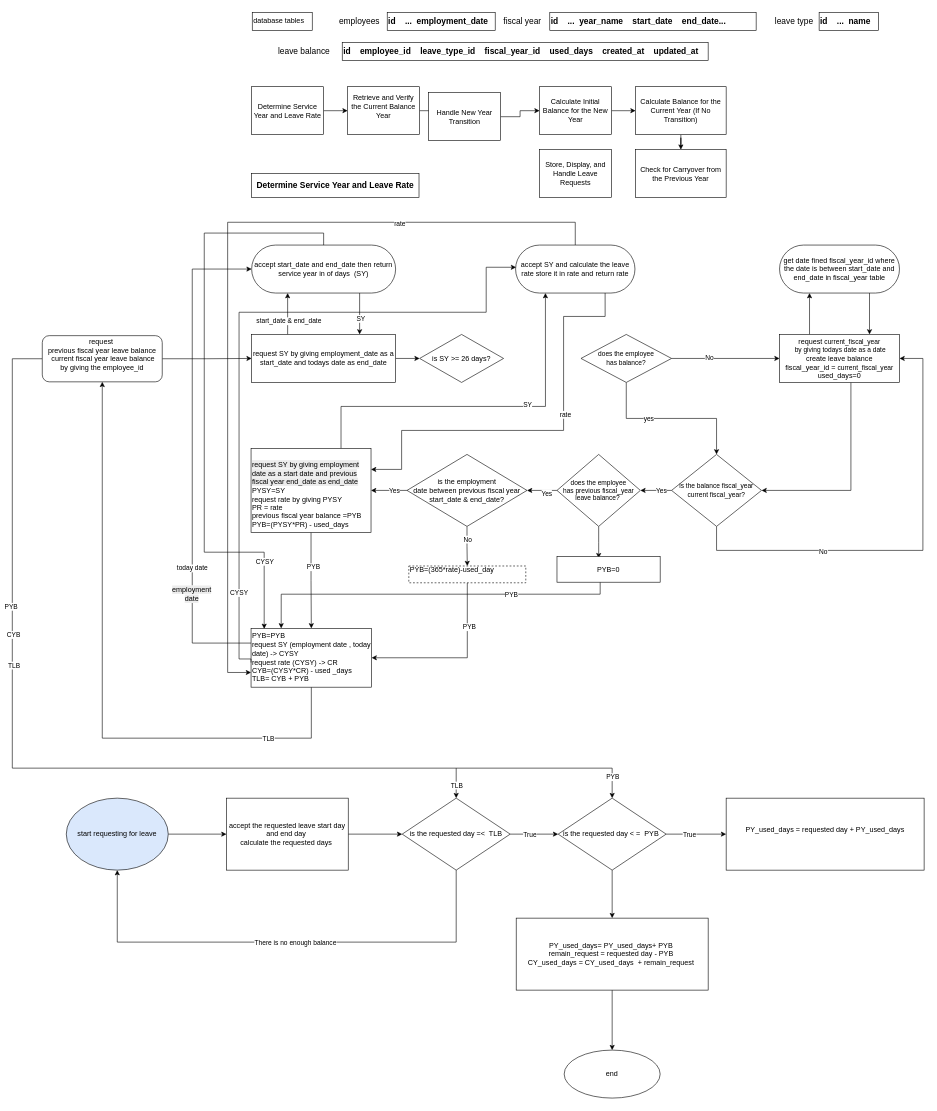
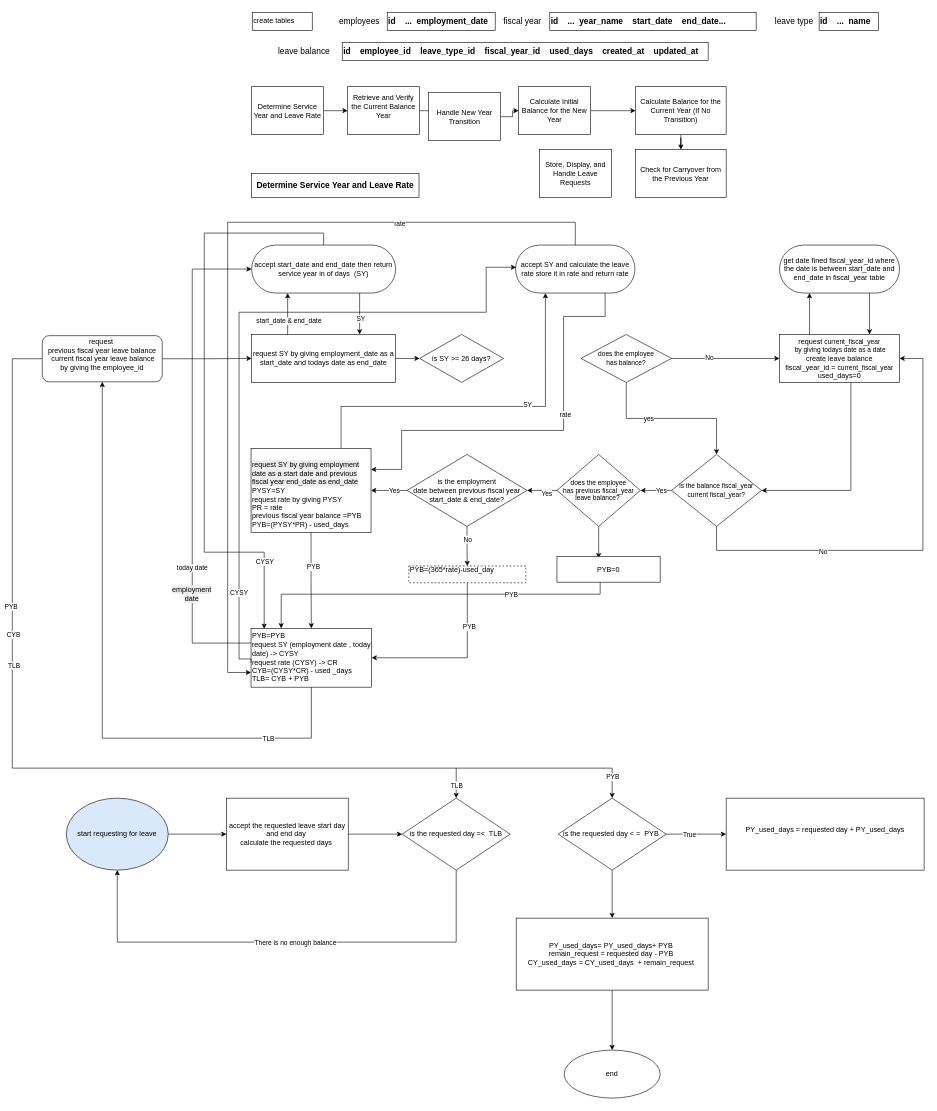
(282, 21) -> (278, 21)
(576, 111) -> (555, 111)
(529, 834) -> none
